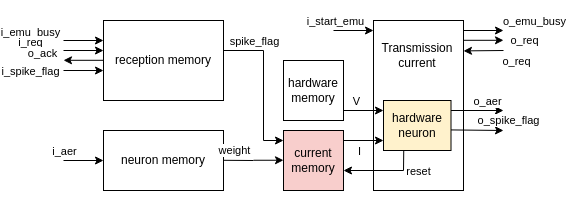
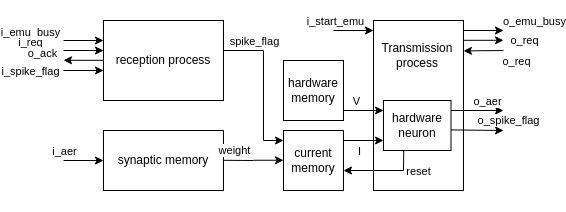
(418, 56) -> (418, 56)
(164, 61) -> (164, 61)
(417, 126) -> (417, 126)
(164, 161) -> (164, 161)
(314, 161) -> (314, 161)
